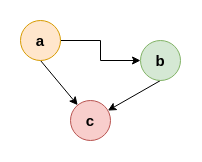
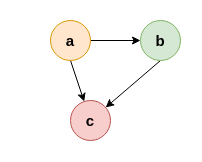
(41, 41) -> (71, 41)
(161, 61) -> (161, 41)
